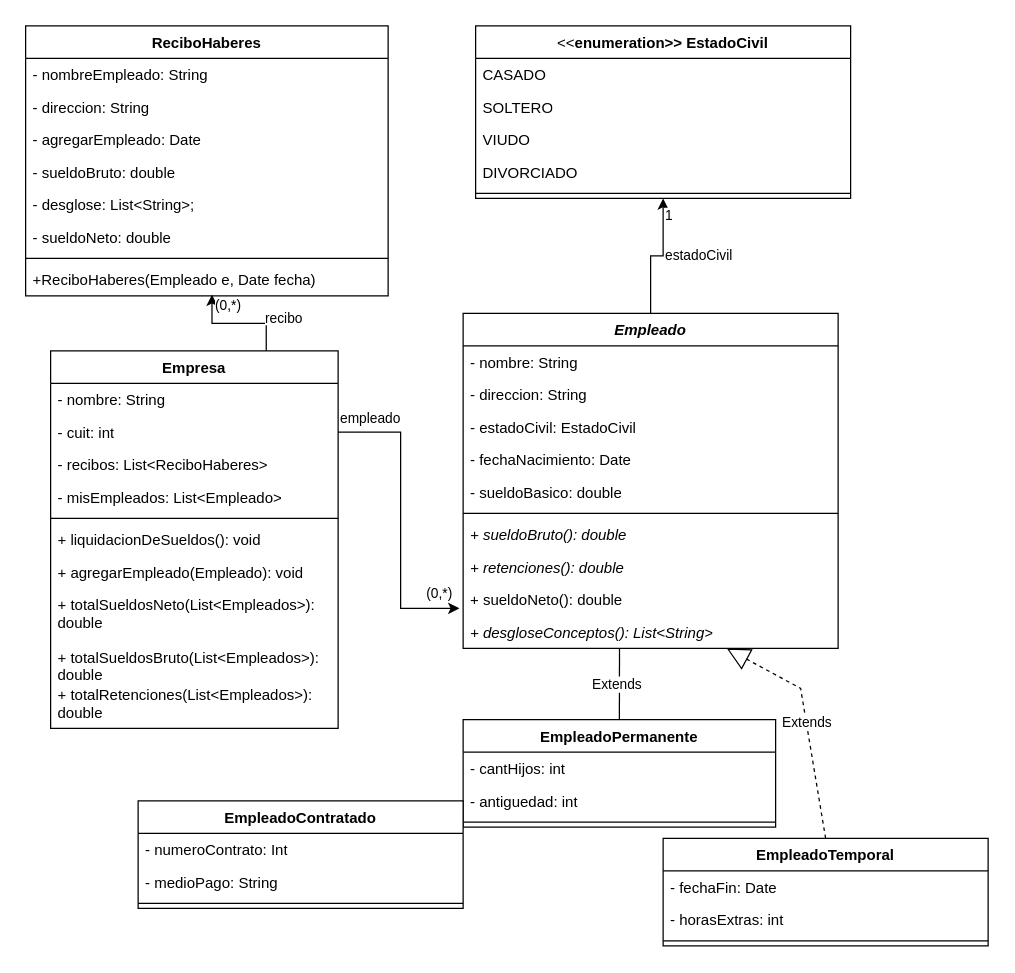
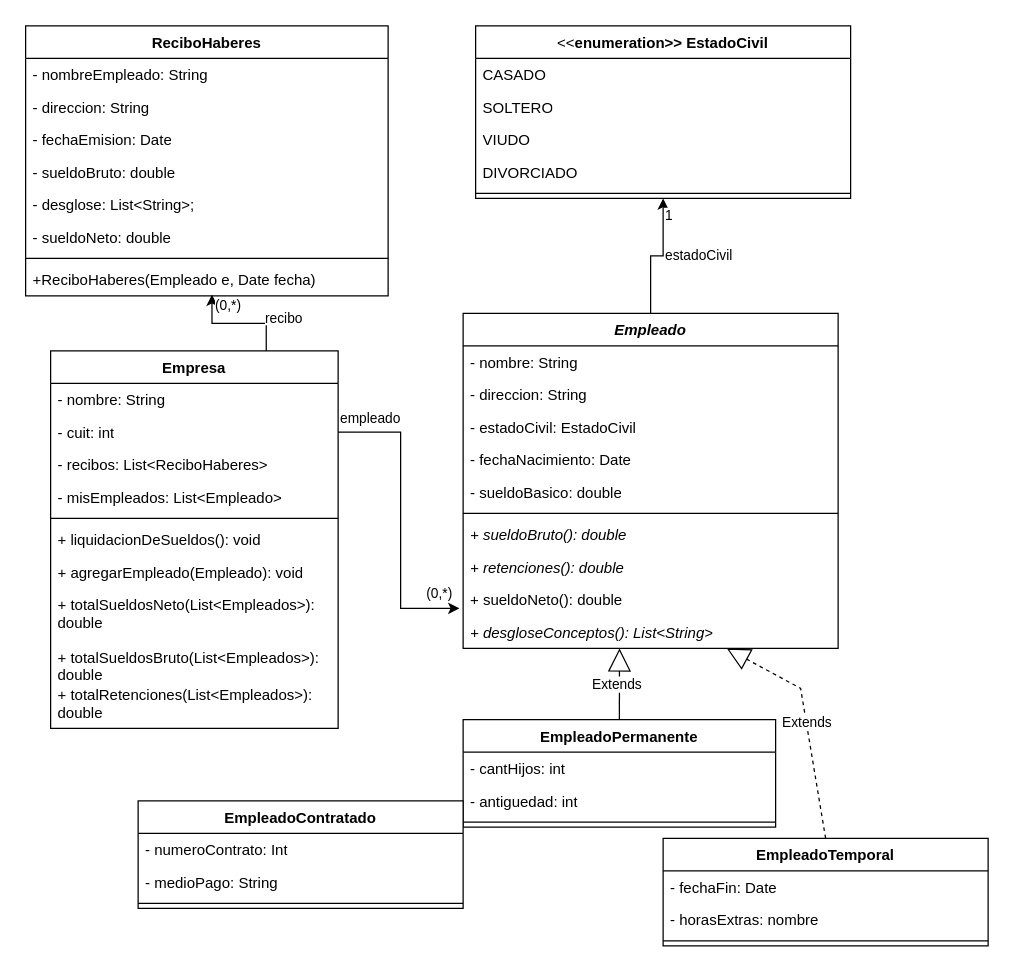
(122, 141) -> (107, 141)
(619, 662) -> (619, 672)
(738, 921) -> (753, 921)
